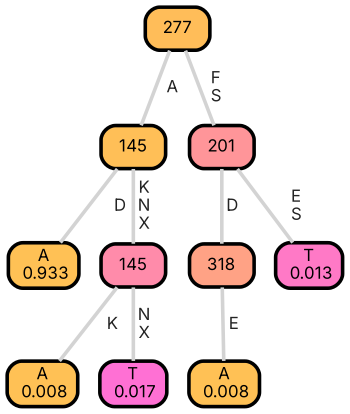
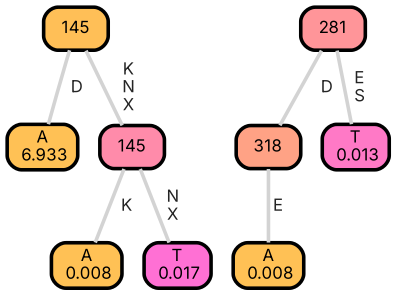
(178, 29) -> none
(222, 147) -> (333, 29)
(44, 265) -> (42, 147)
